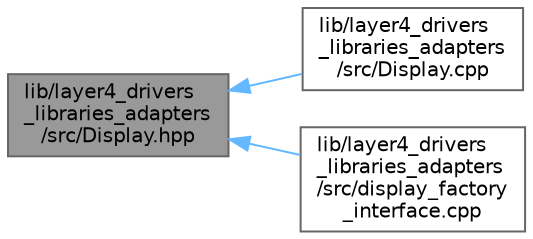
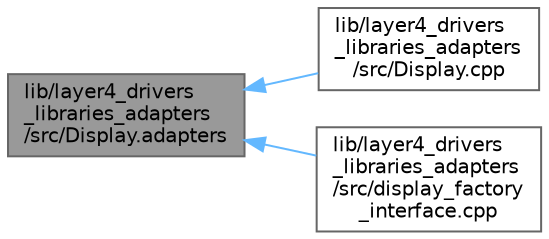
(118, 115) -> (126, 115)
